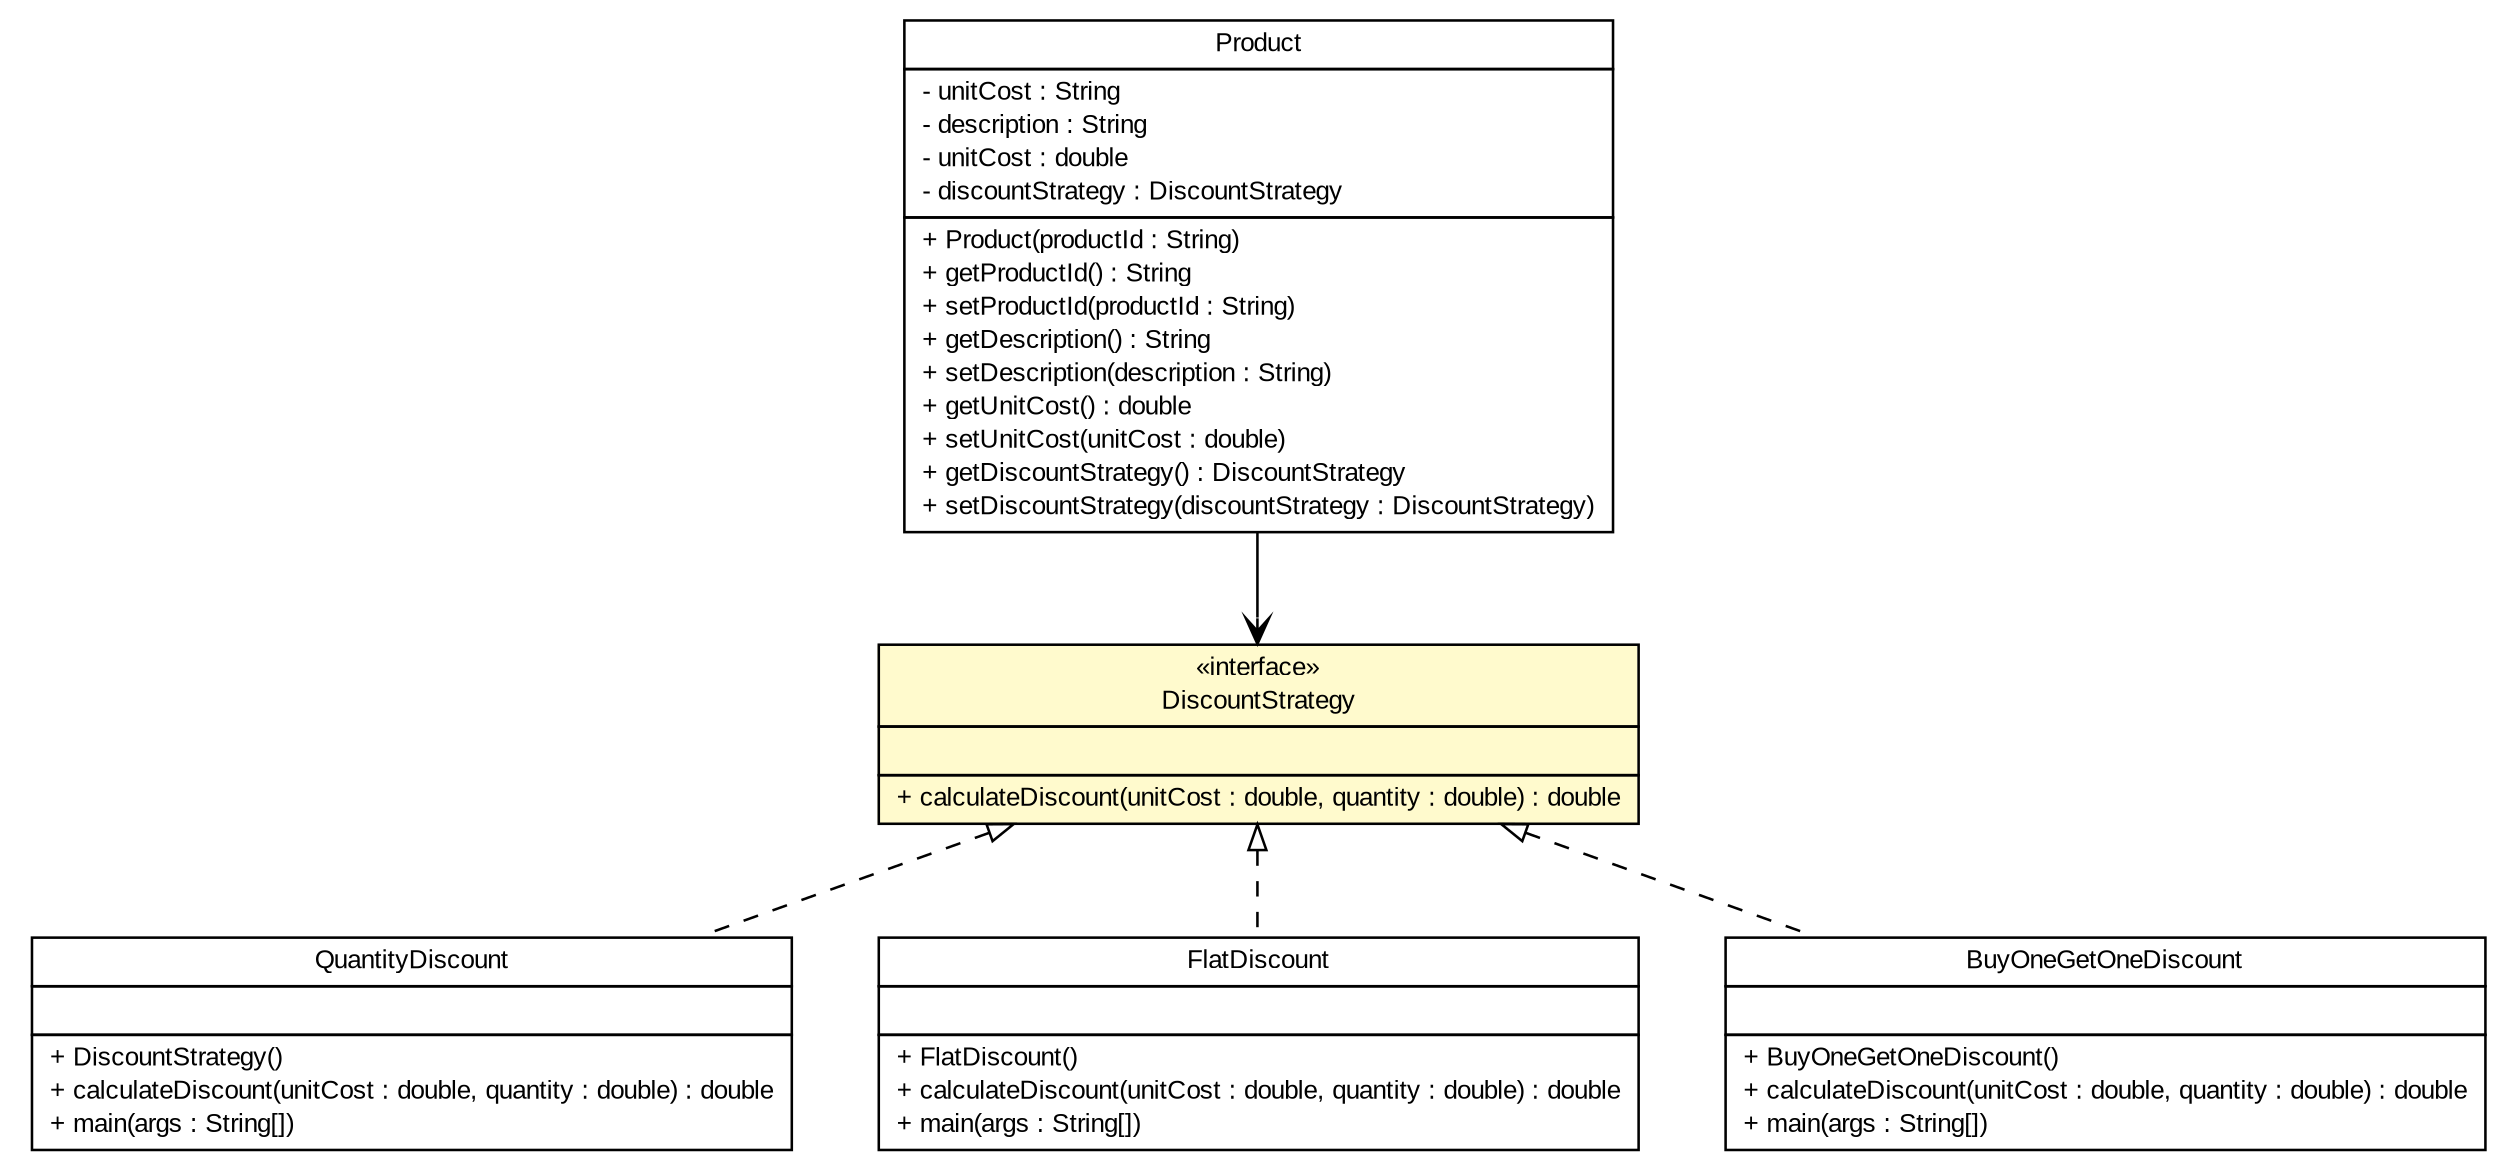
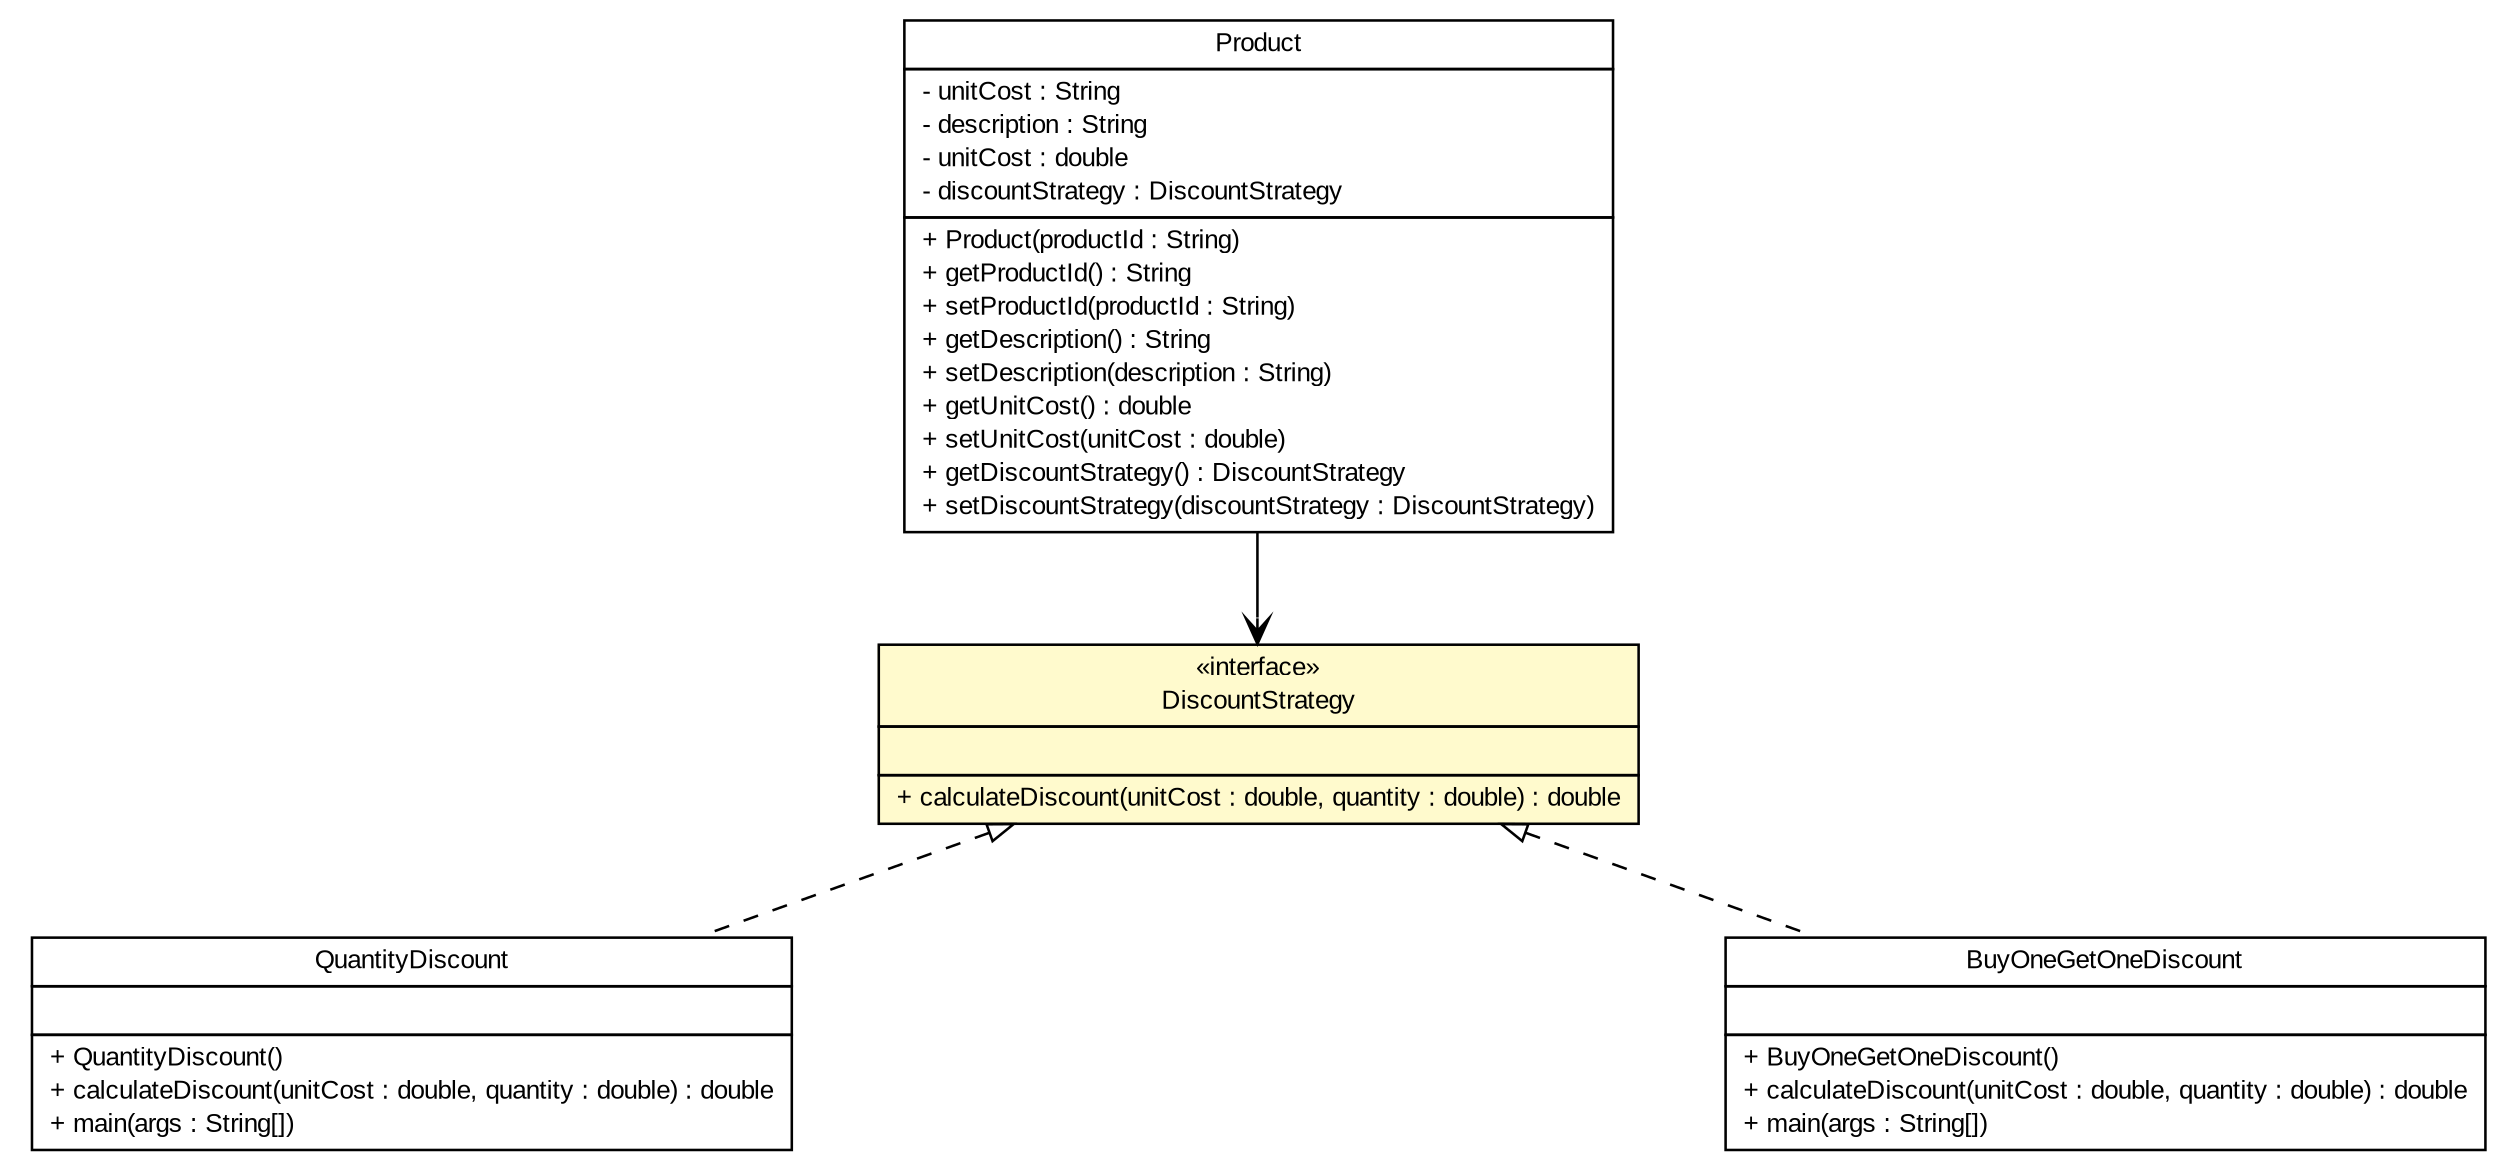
(1257, 1043) -> none
(166, 1058) -> (166, 1058)
